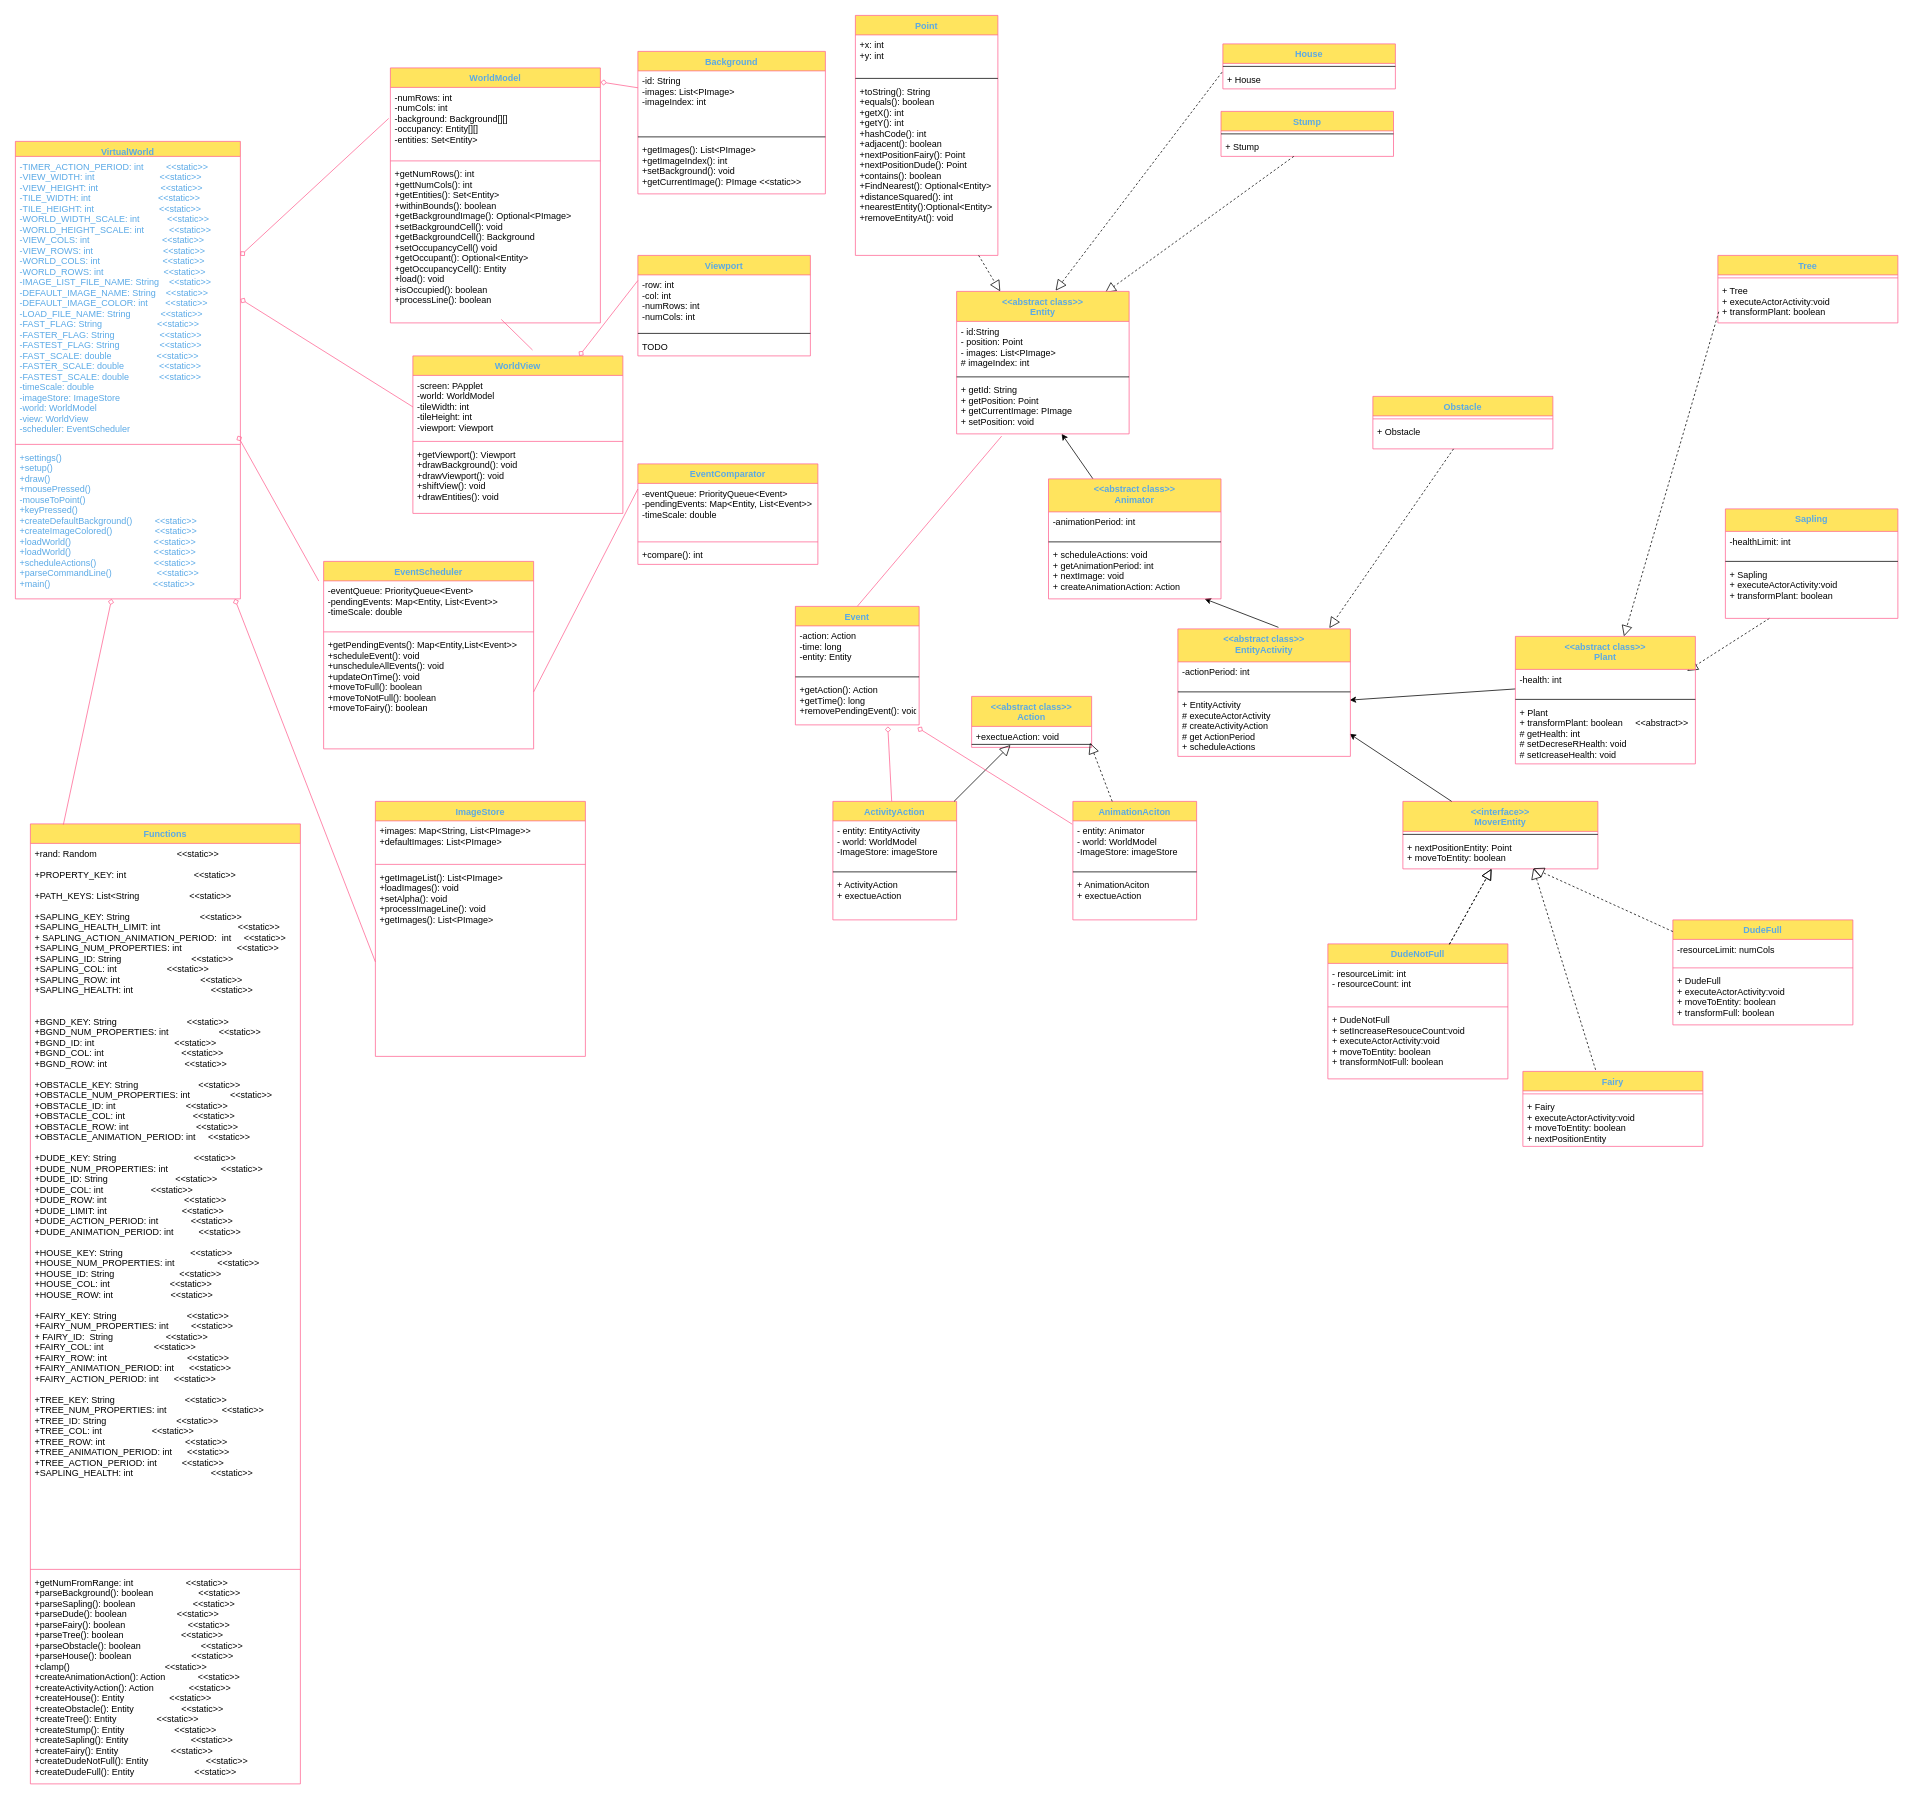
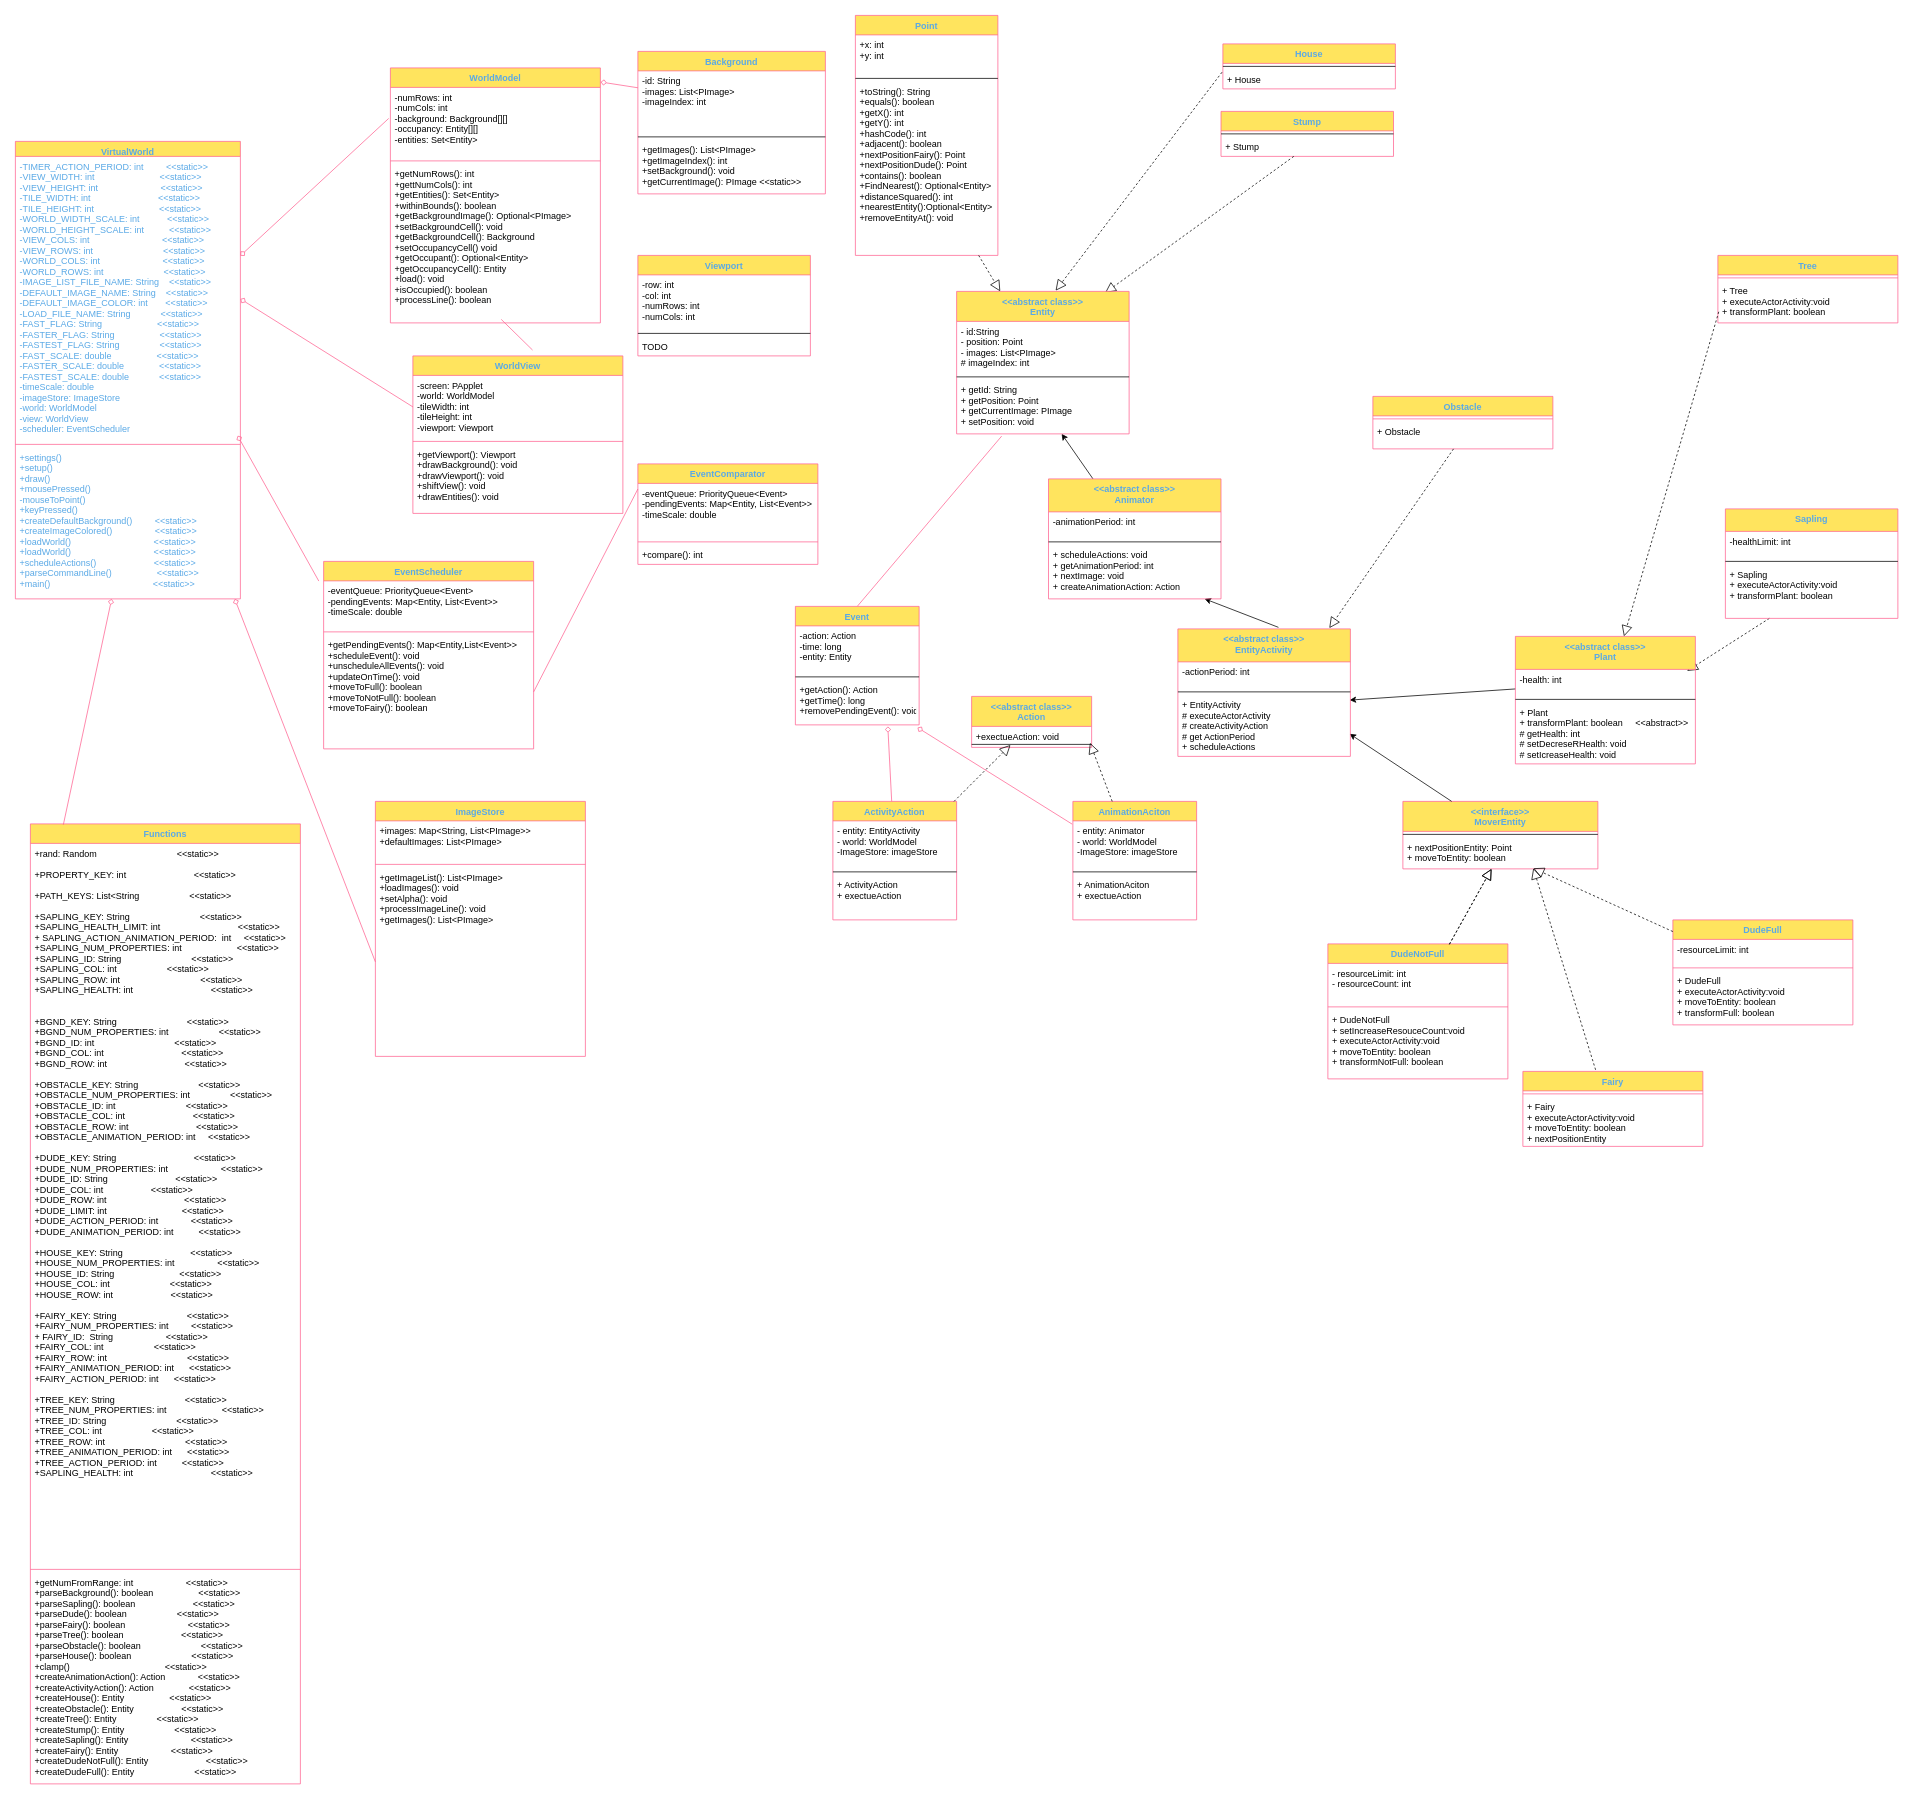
(609, 318) -> none
(978, 777) -> (978, 777)
(1729, 950) -> (1719, 950)
